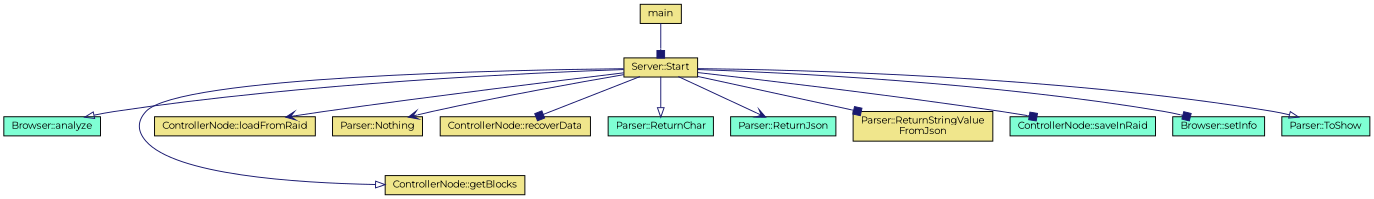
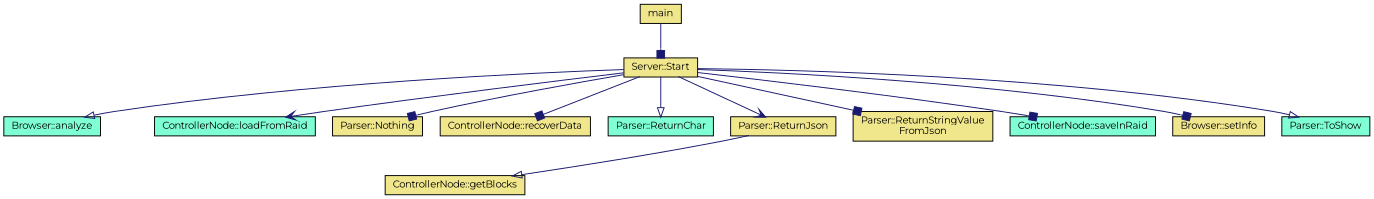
(248, 87) -> (636, 157)
(521, 93) -> (521, 93)
(235, 126) -> (235, 126)
(783, 126) -> (783, 126)
(1219, 126) -> (1219, 126)
